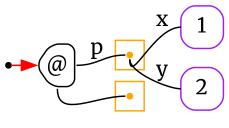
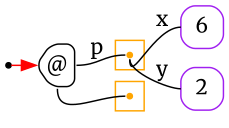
(202, 27) -> (202, 27)
